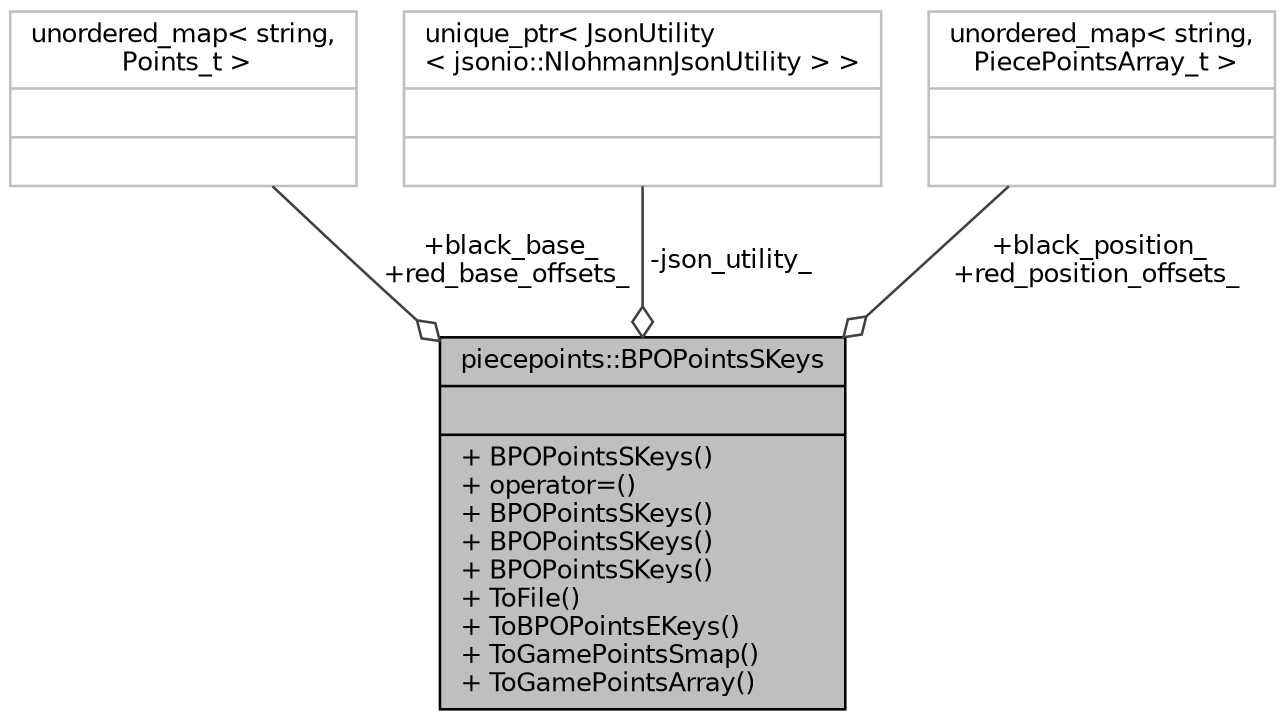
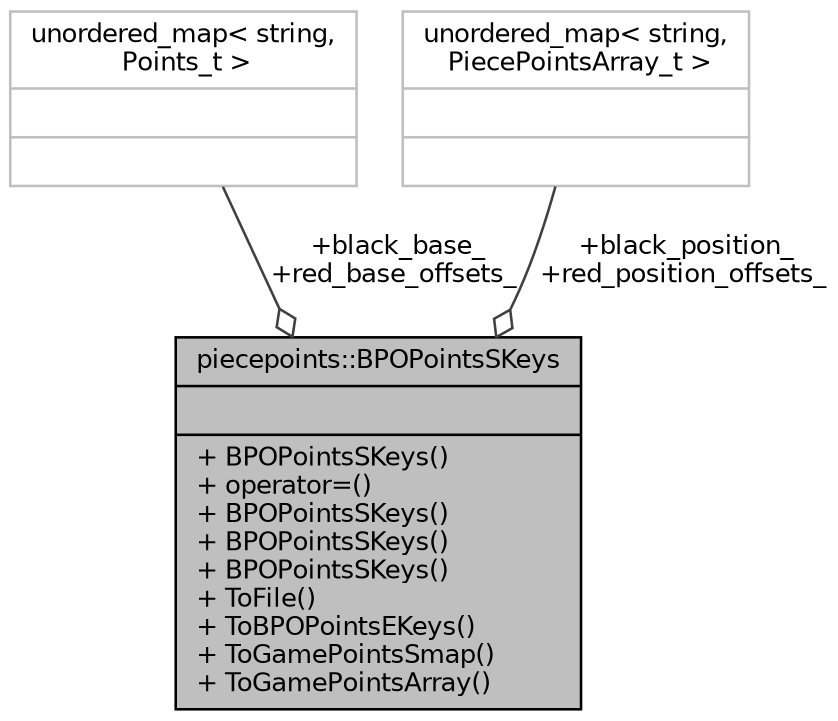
(643, 99) -> none
